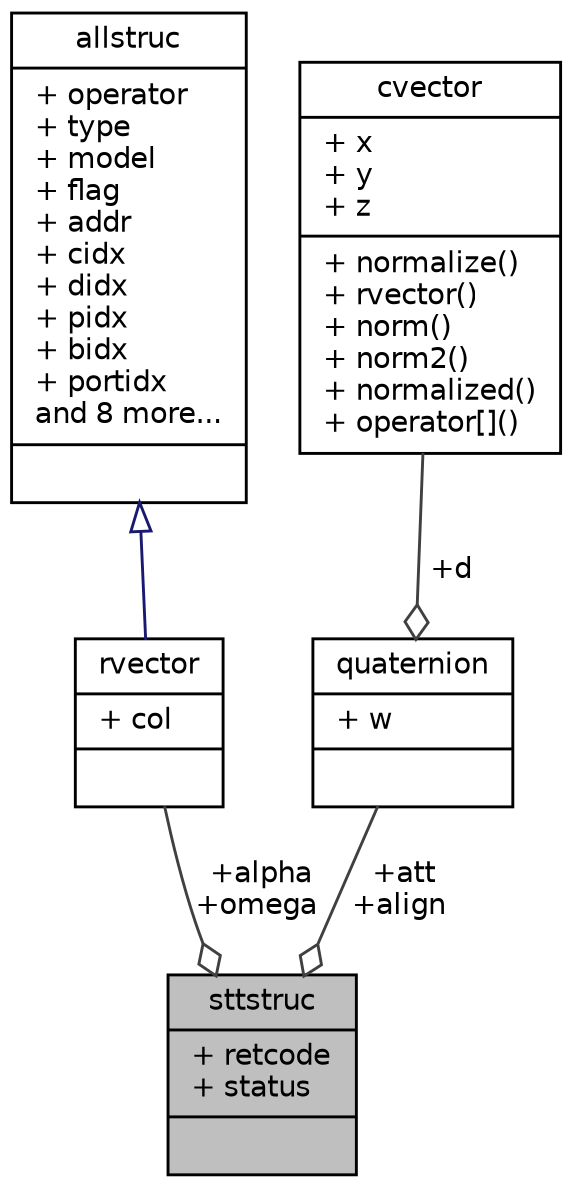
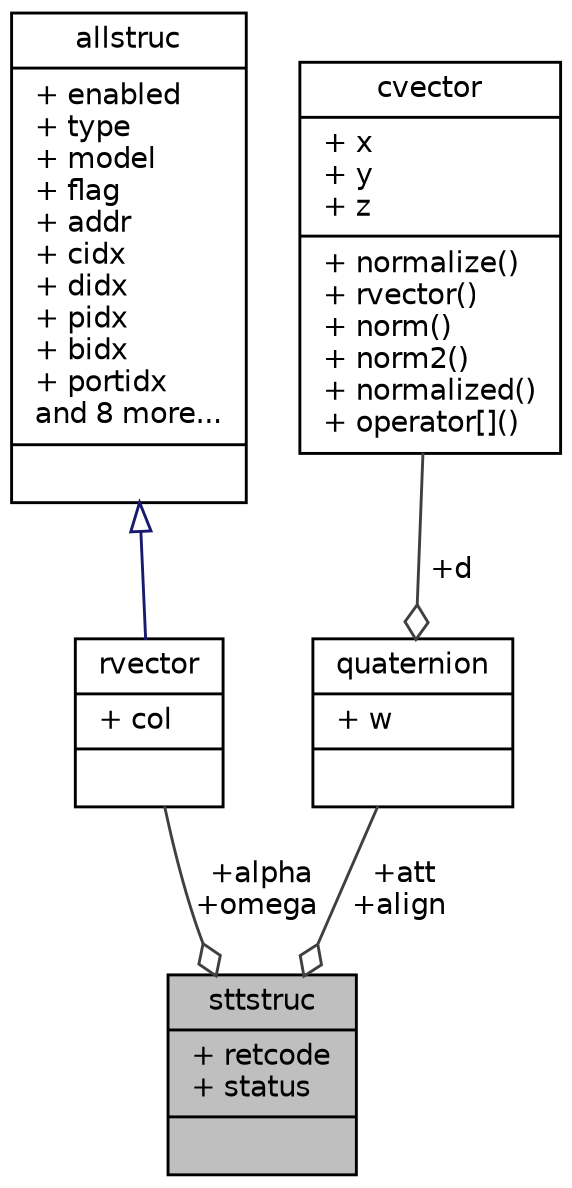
(112, 96) -> (109, 96)
